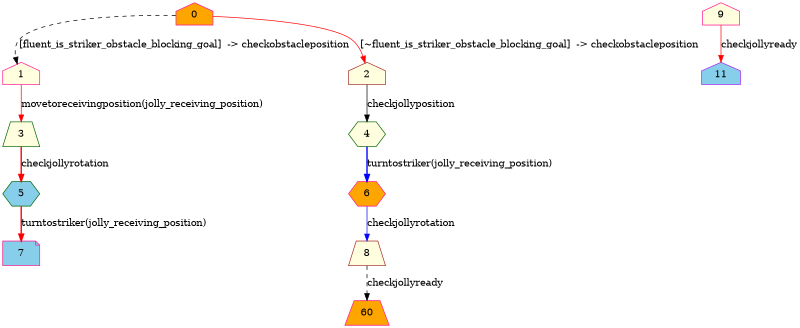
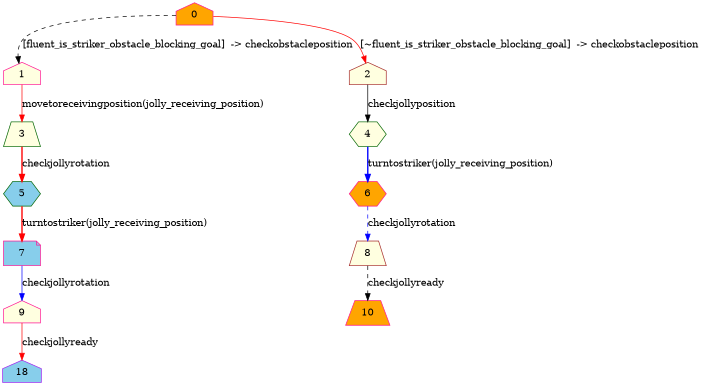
(721, 75) -> (22, 372)
(367, 220) -> (368, 220)
none -> (22, 280)
(367, 313) -> (368, 313)
